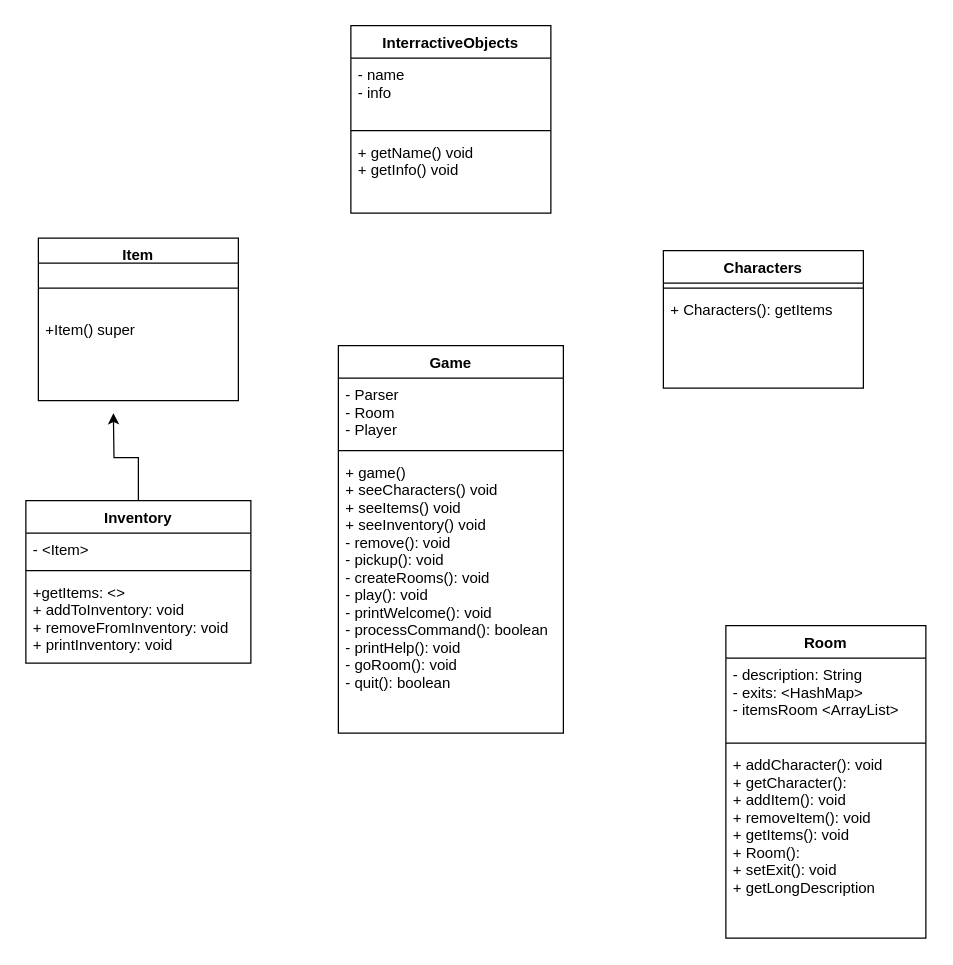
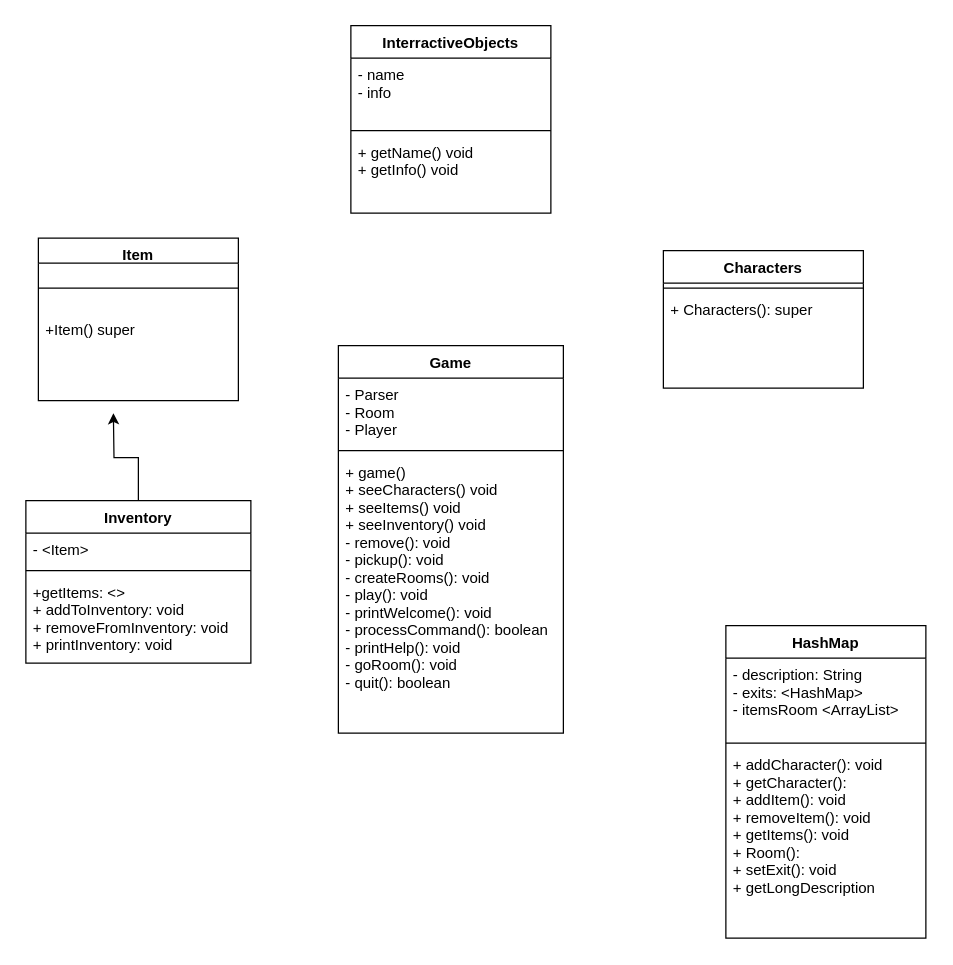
(765, 310) -> (752, 310)
(825, 643) -> (825, 643)
